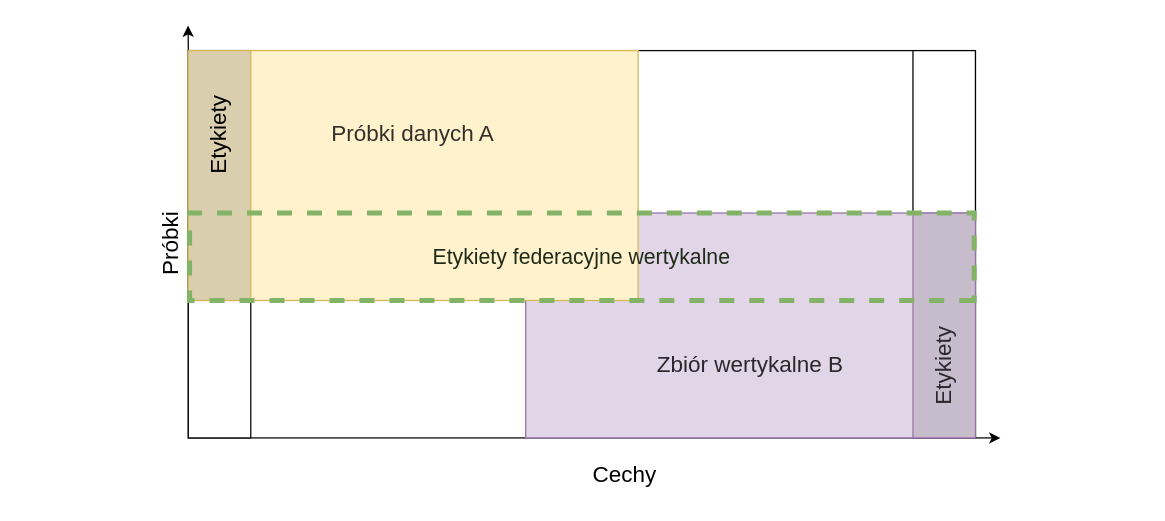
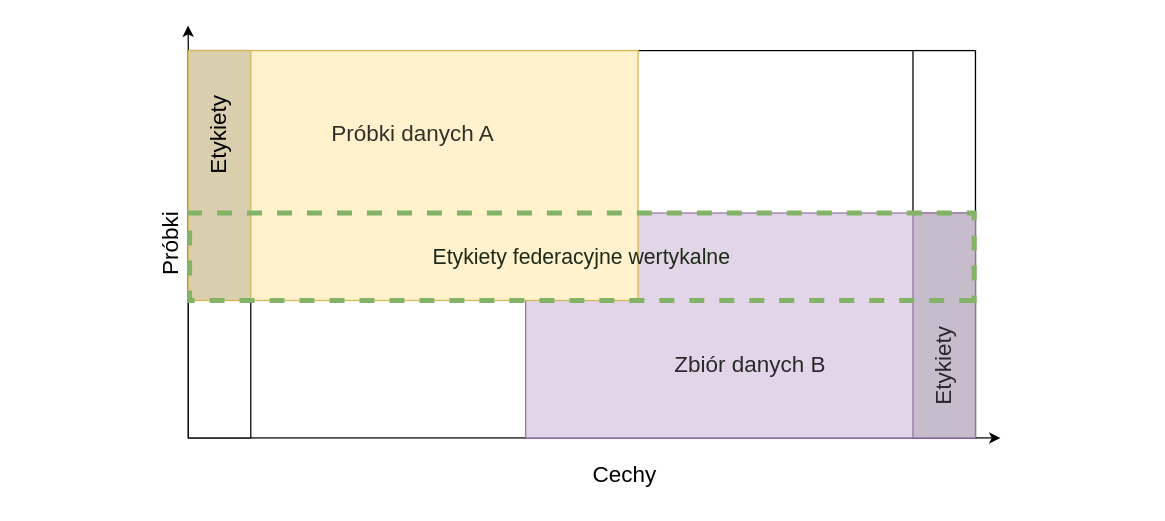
(751, 326) -> (751, 326)
